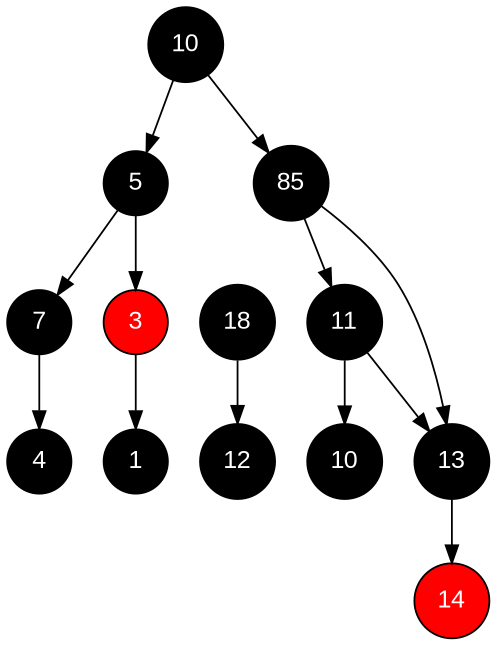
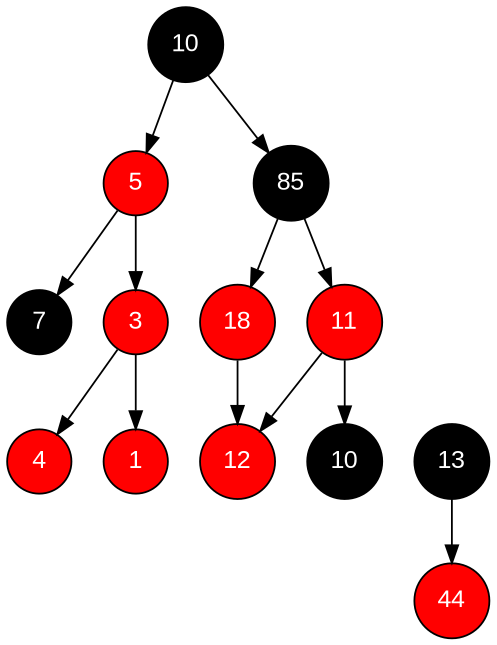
(136, 183) -> (136, 183)
(403, 293) -> (268, 244)
(238, 322) -> (238, 322)
(345, 322) -> (345, 322)
(39, 383) -> (93, 385)
(393, 385) -> (297, 385)
(39, 462) -> (39, 462)
(136, 462) -> (136, 462)
(238, 462) -> (238, 462)
(452, 601) -> (452, 601)
